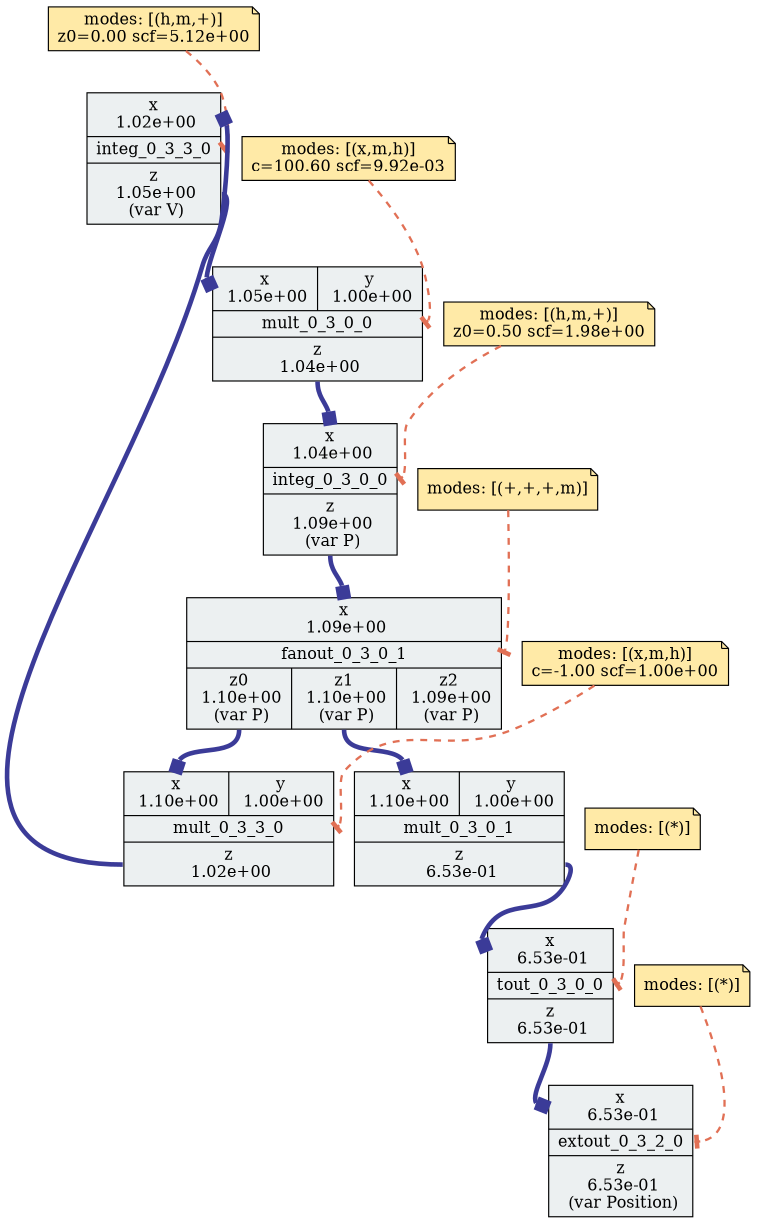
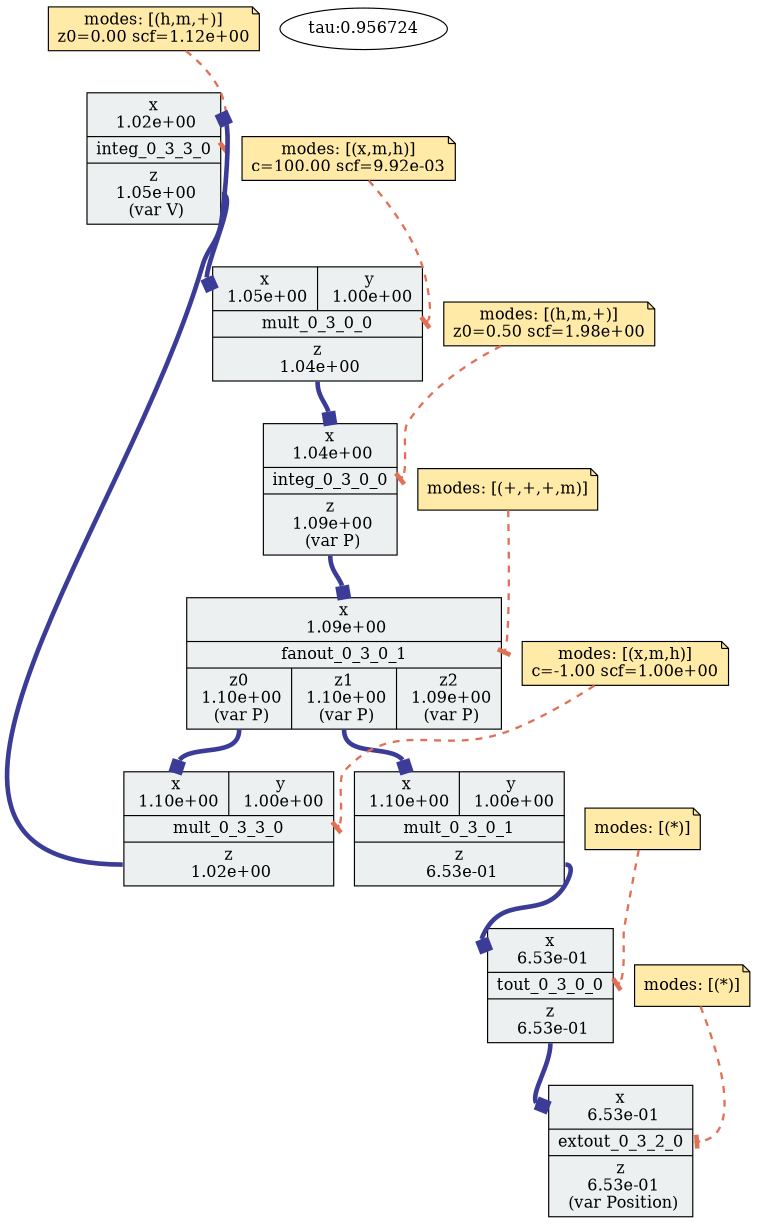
(154, 29) -> (154, 29)
none -> (364, 29)
(349, 159) -> (349, 159)
